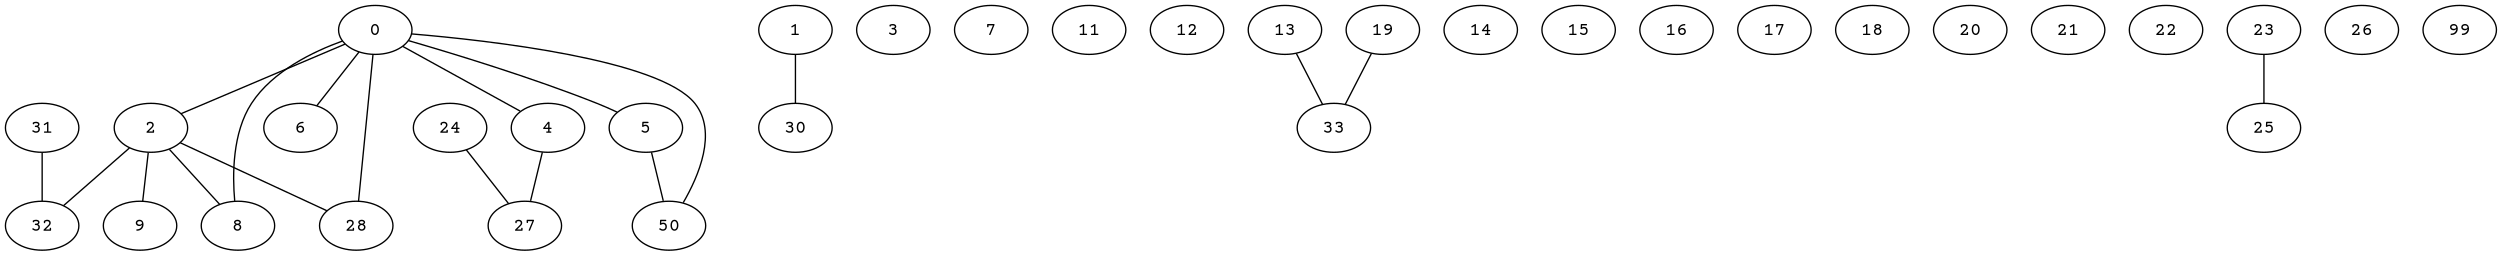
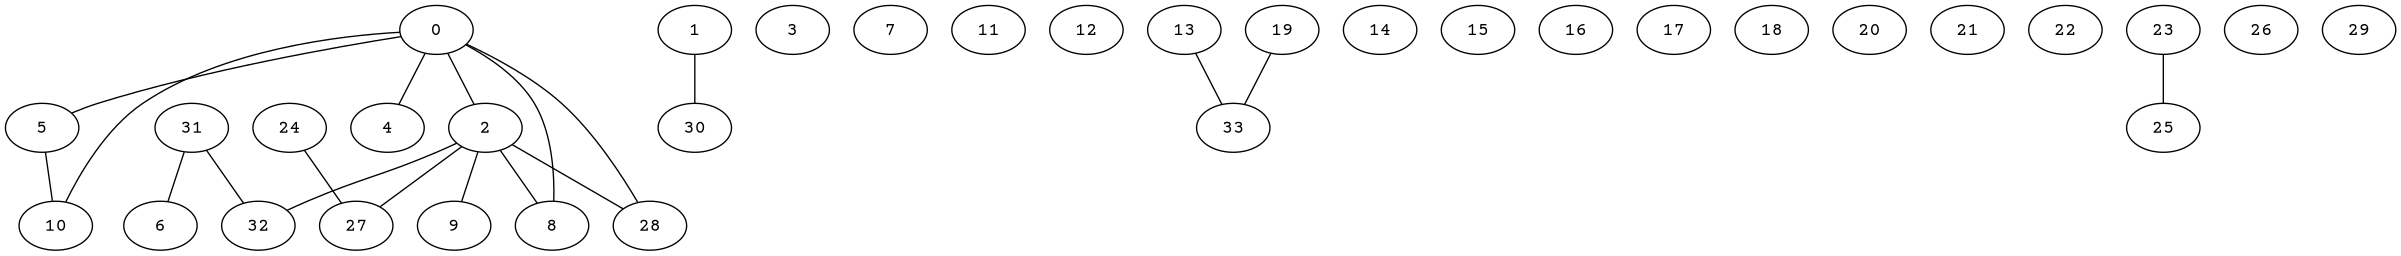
(2460, 30) -> (2359, 30)
(338, 79) -> (176, 177)
(536, 177) -> (421, 177)
(669, 226) -> (56, 226)
